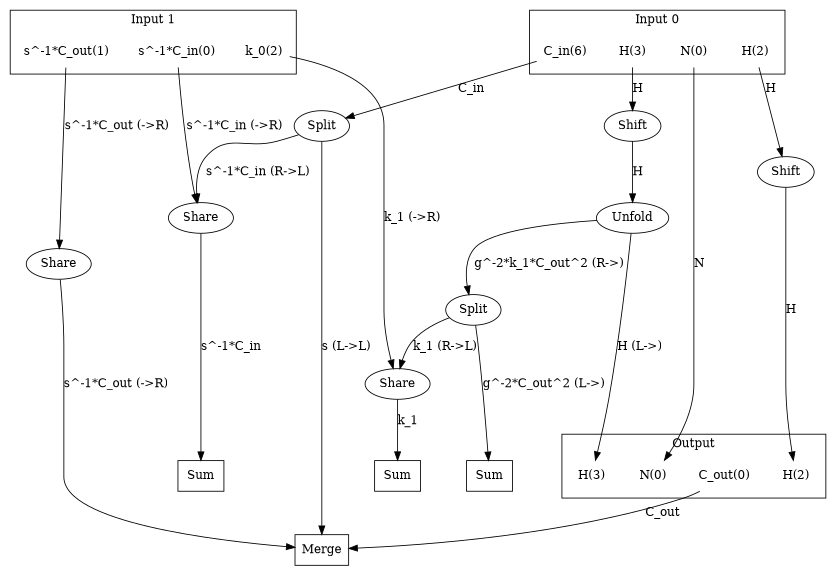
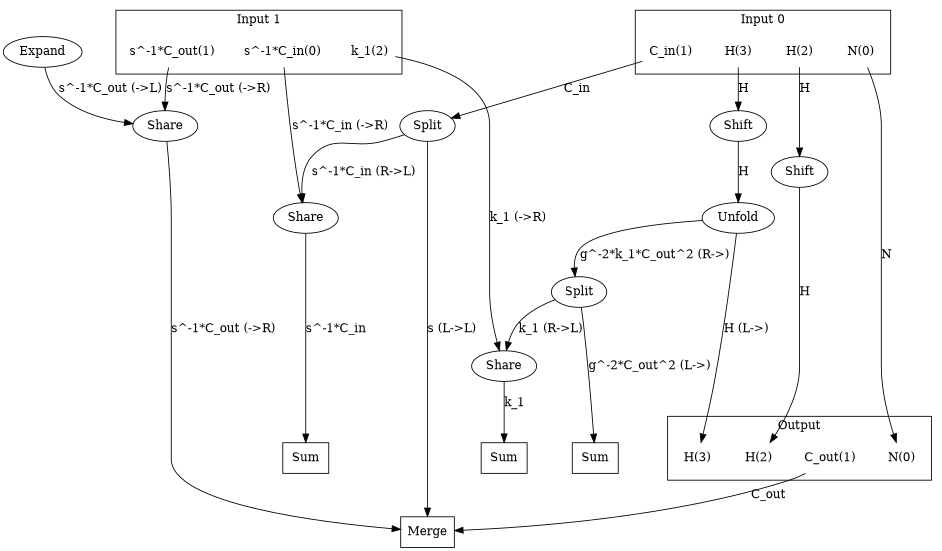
none -> (43, 52)
(264, 52) -> (370, 52)
(565, 52) -> (671, 52)
(725, 476) -> (830, 458)
